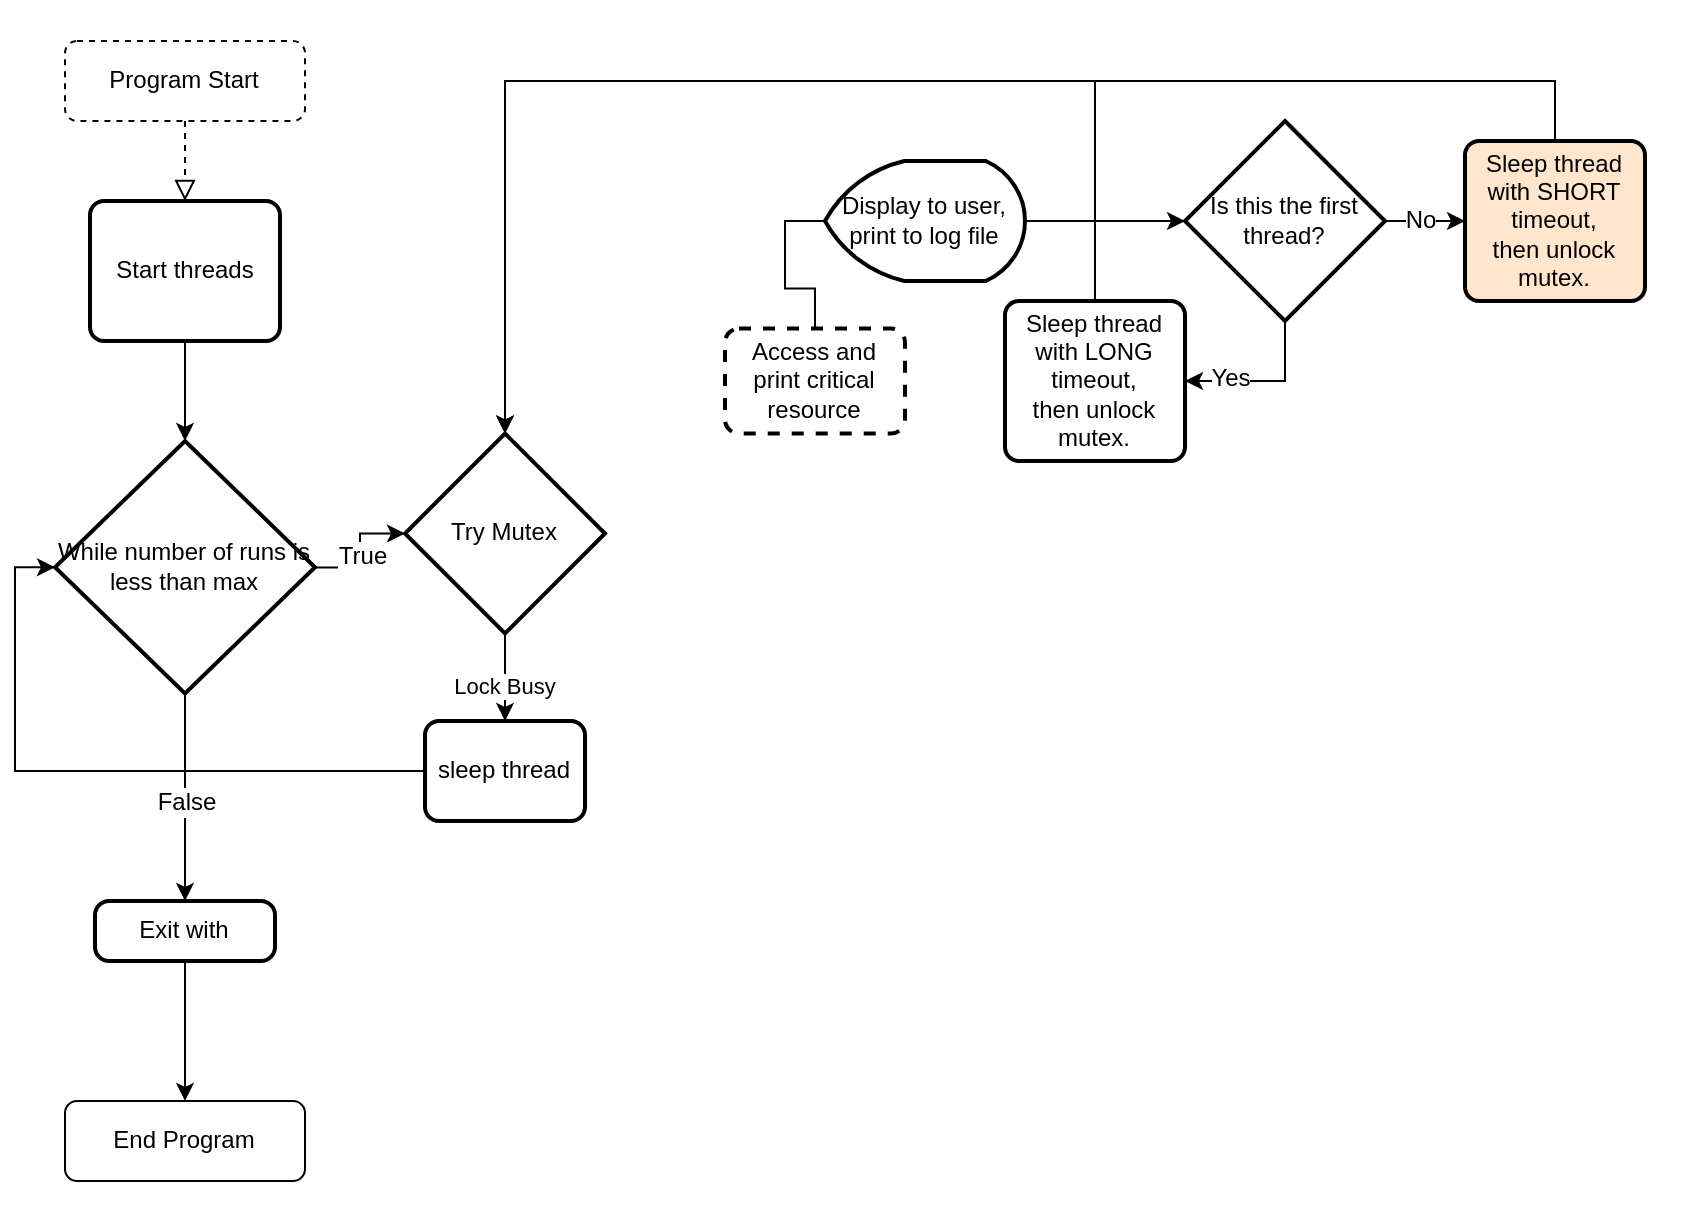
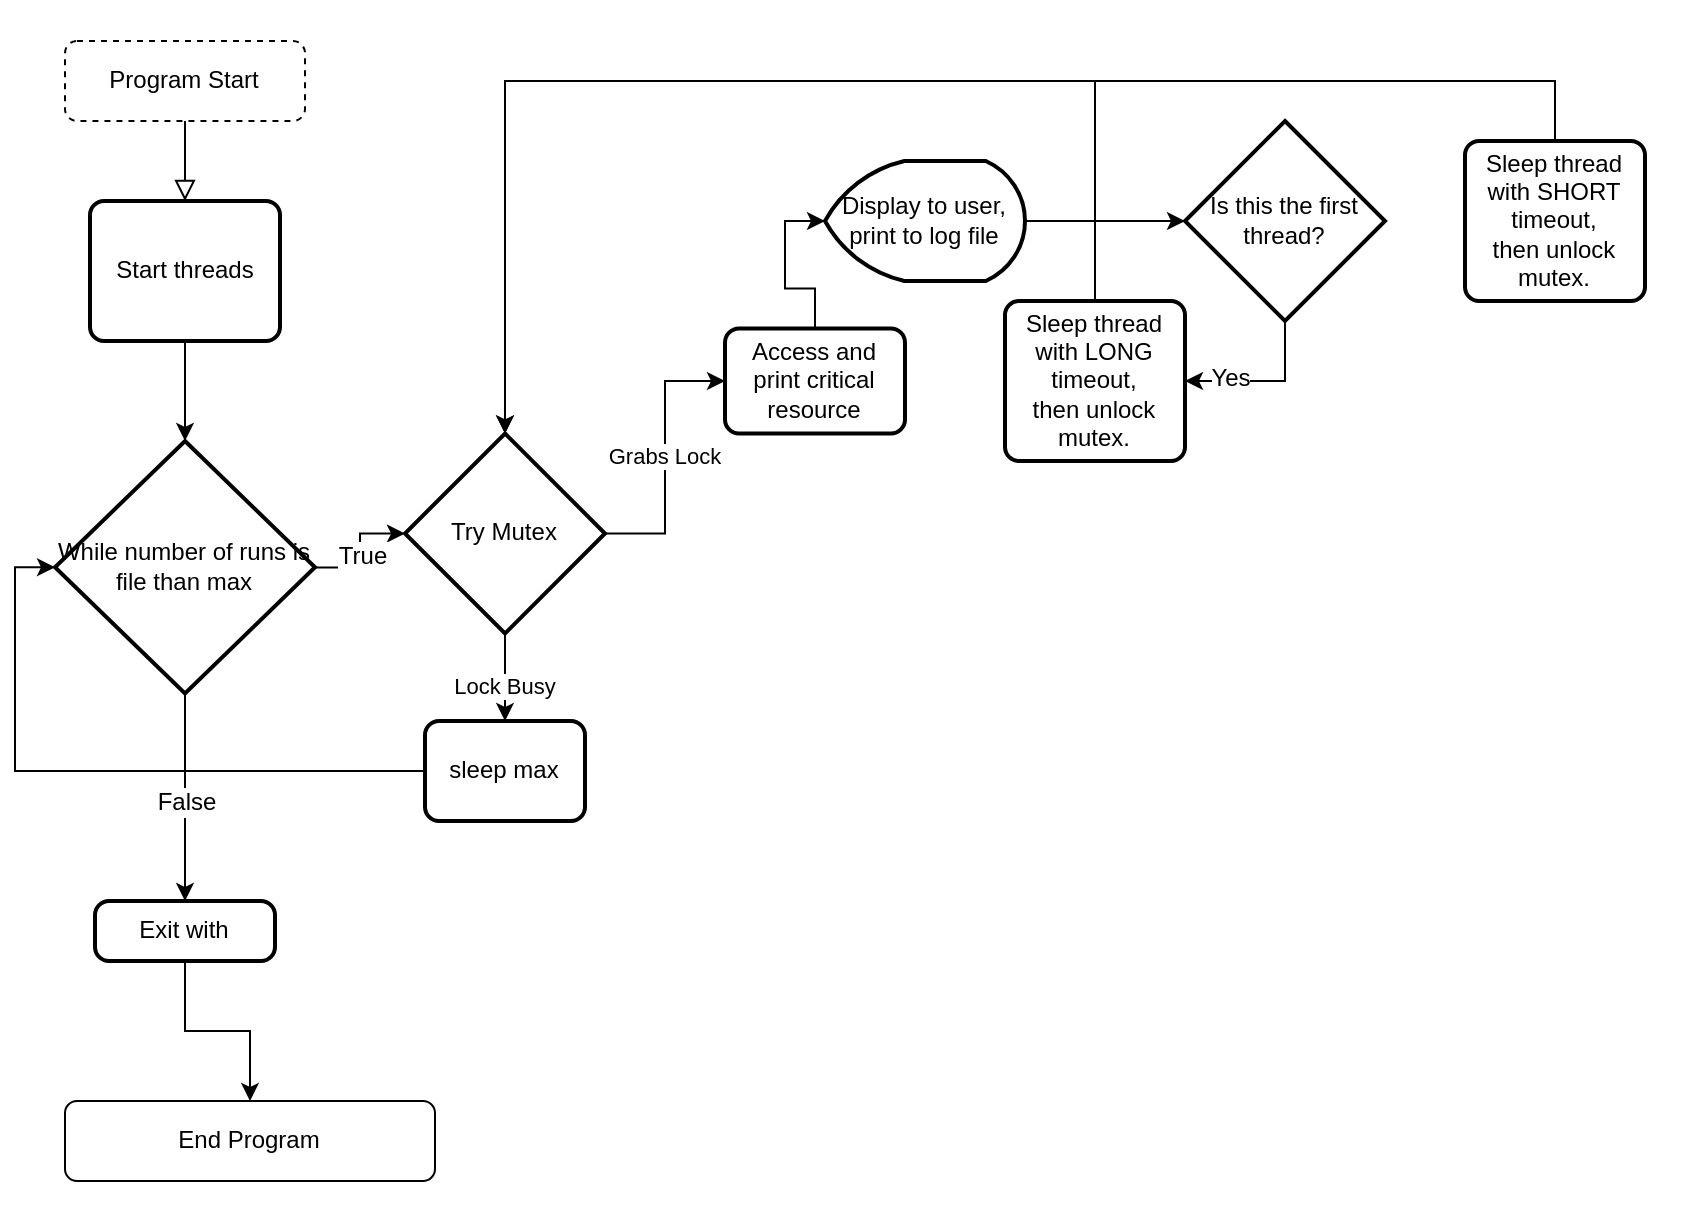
(185, 152) -> (185, 152)
(815, 221) -> (810, 221)
(1418, 221) -> none
(1555, 221) -> (1555, 221)
(815, 381) -> (815, 381)
none -> (665, 463)
(185, 567) -> (185, 567)
(505, 771) -> (505, 771)
(185, 1141) -> (250, 1141)
